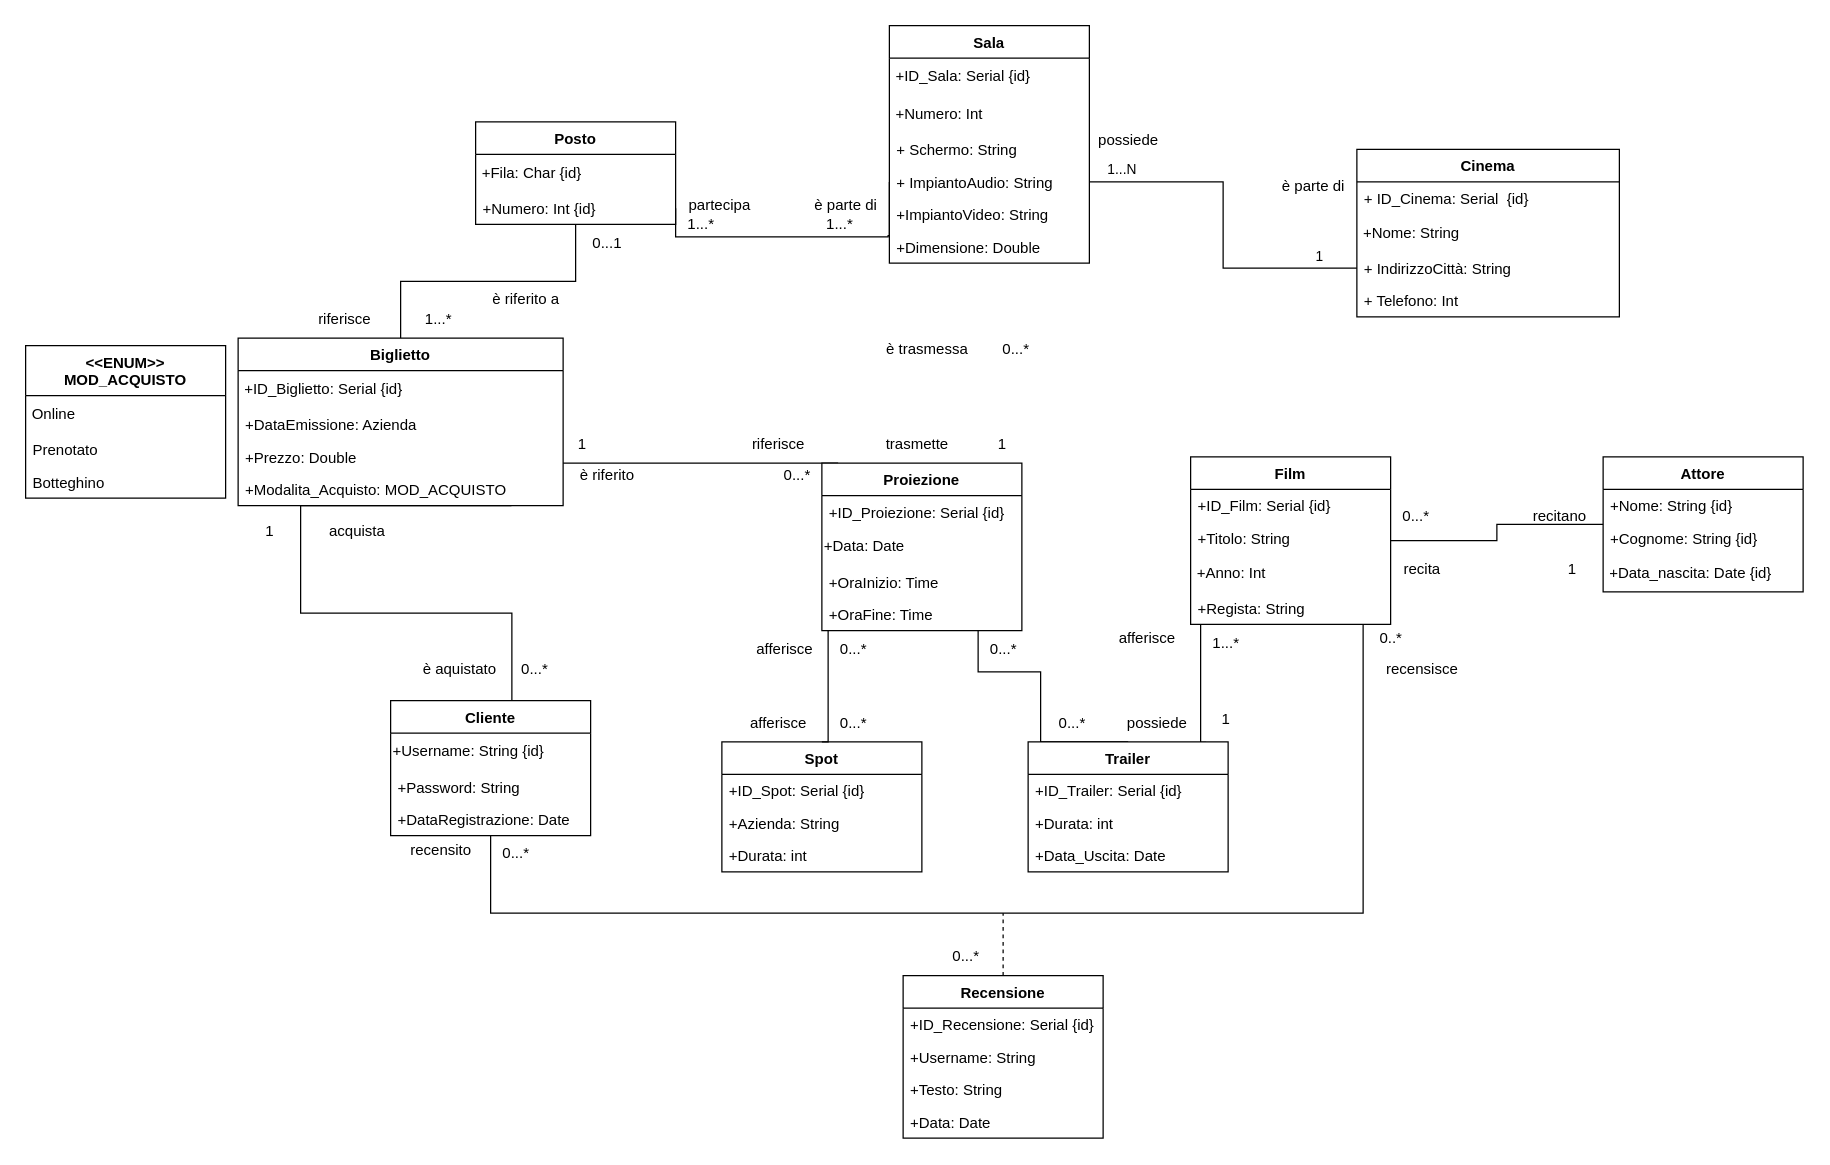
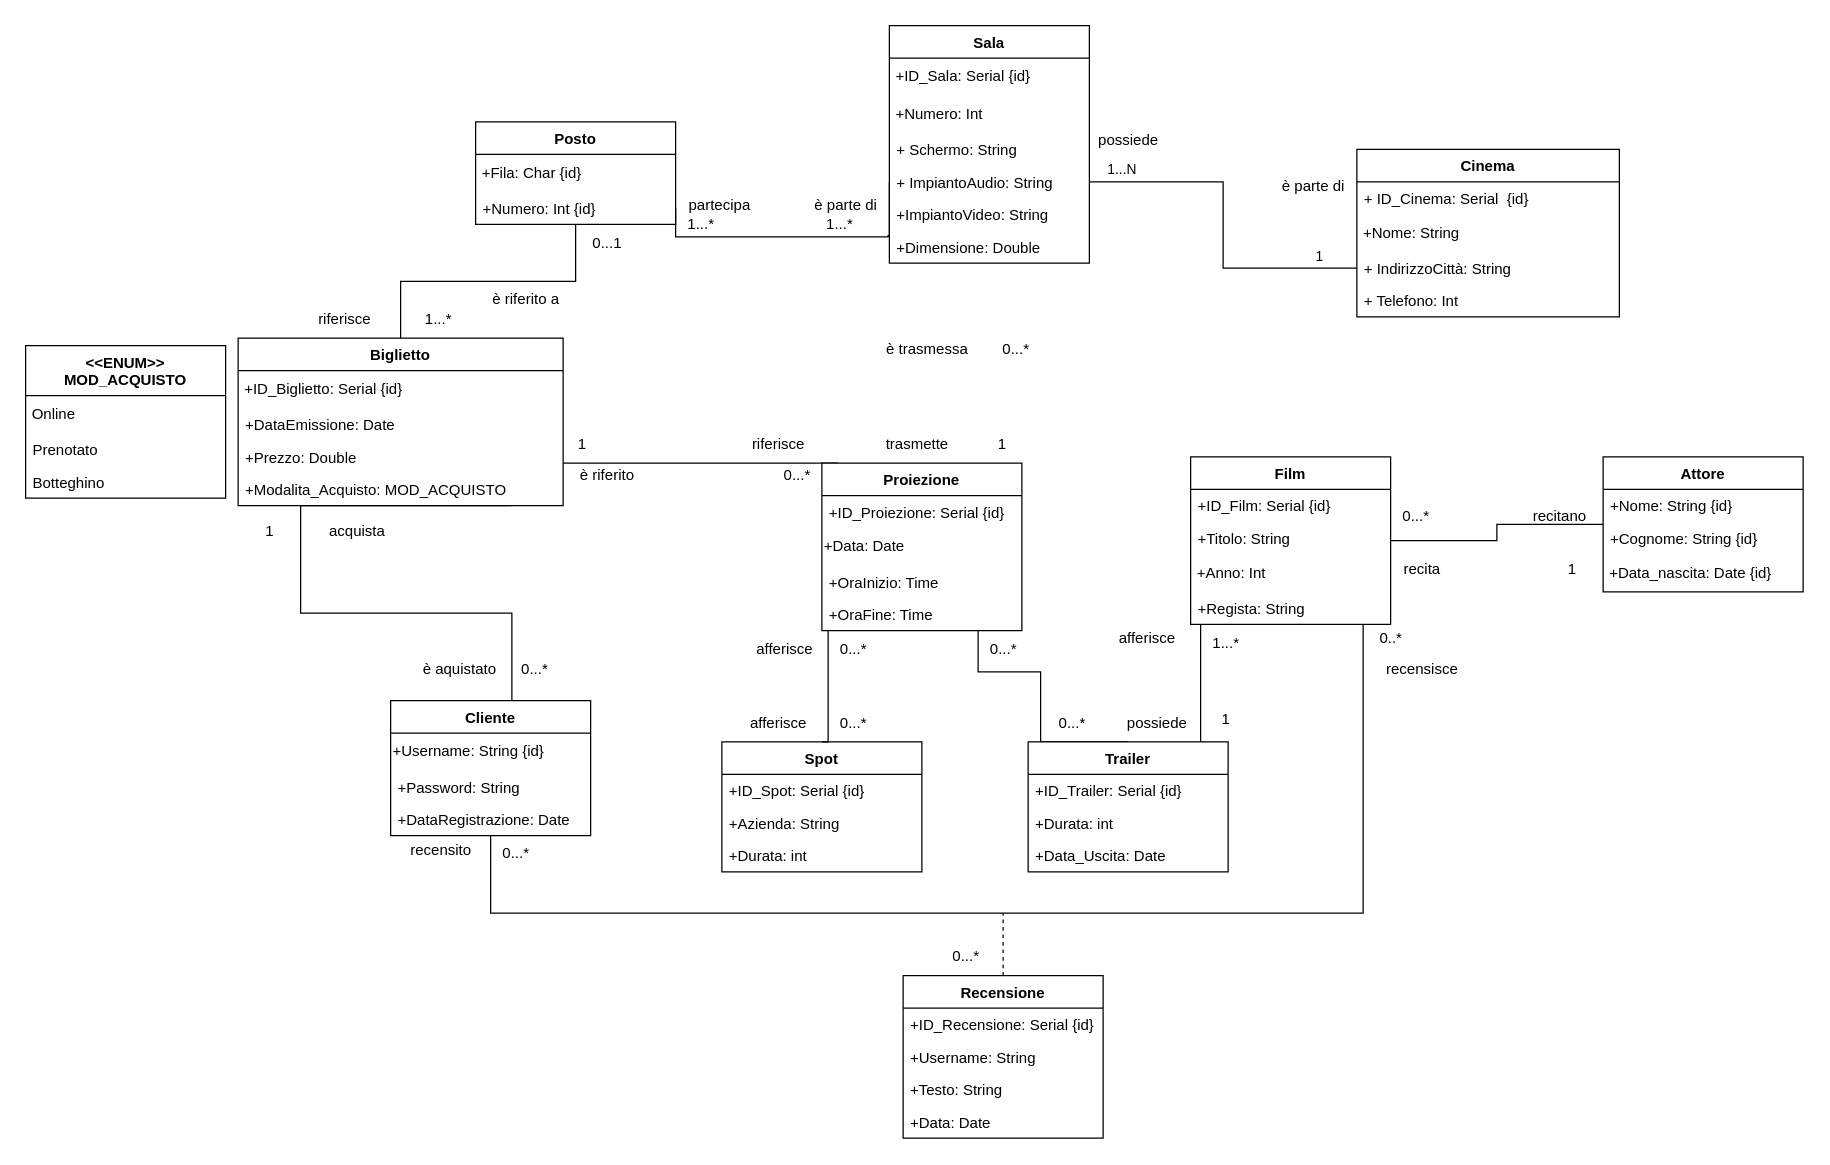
(332, 425) -> (321, 425)
